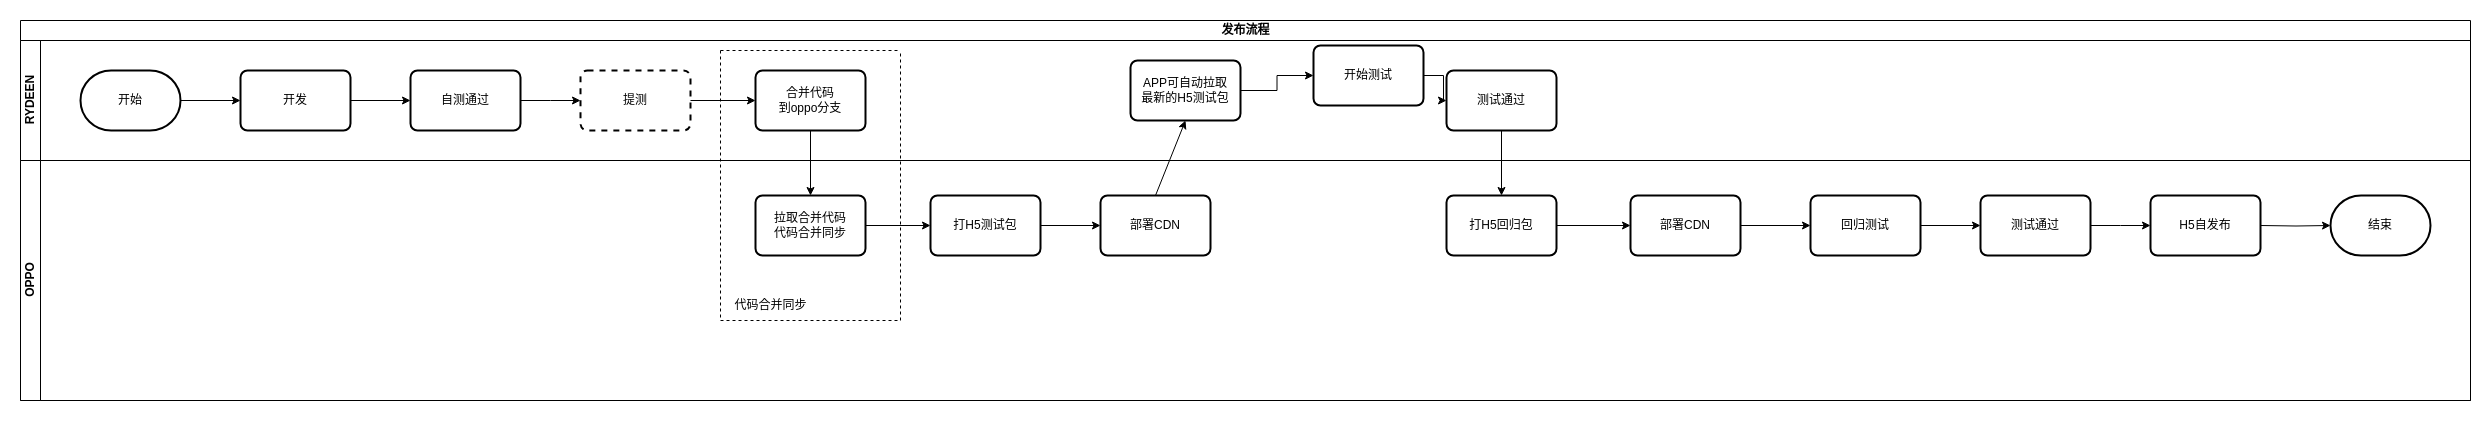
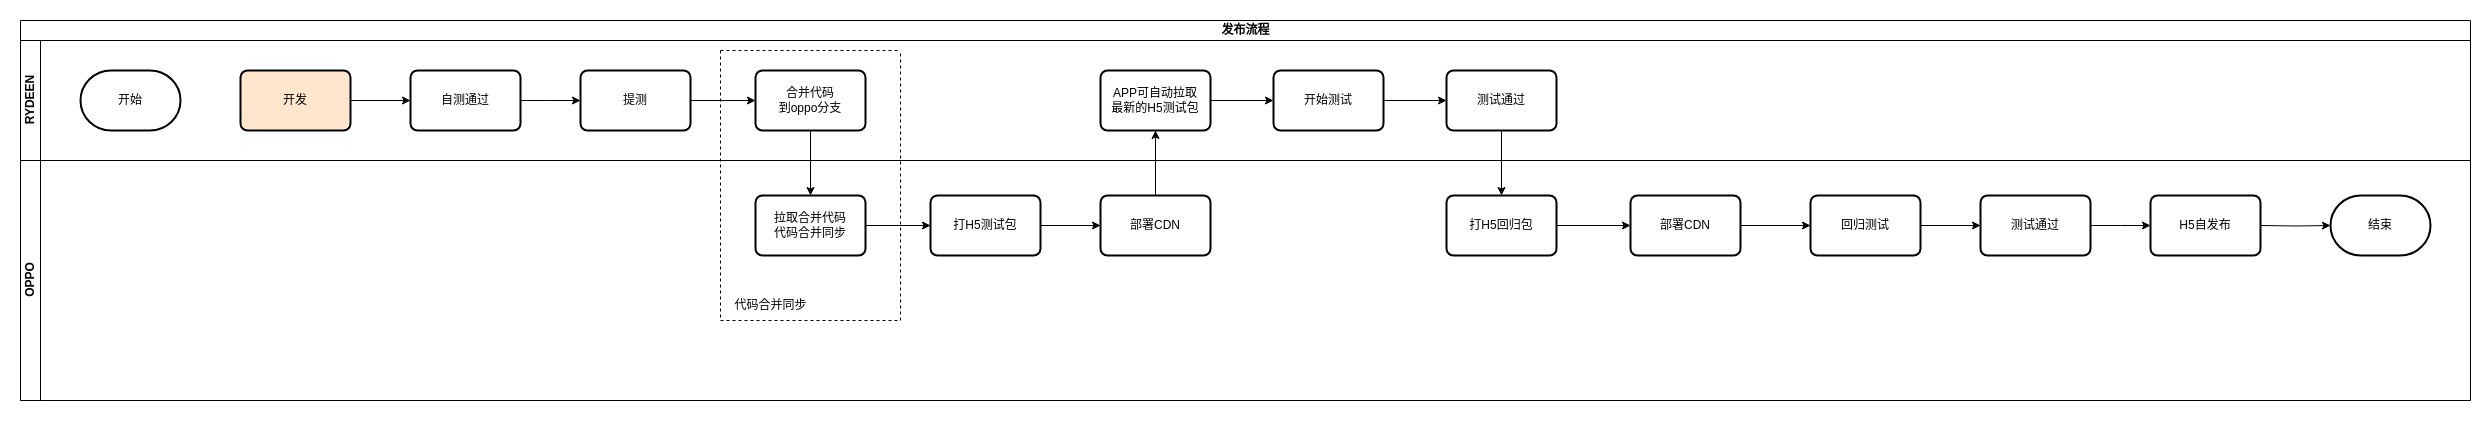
(1369, 76) -> (1329, 101)
(1186, 91) -> (1156, 101)
(207, 101) -> none
(296, 101) -> (296, 101)
(636, 101) -> (636, 101)
